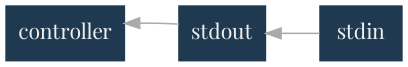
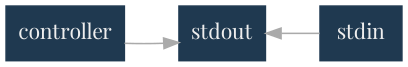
(159, 23) -> (144, 44)
